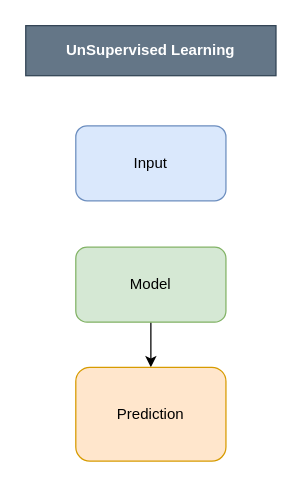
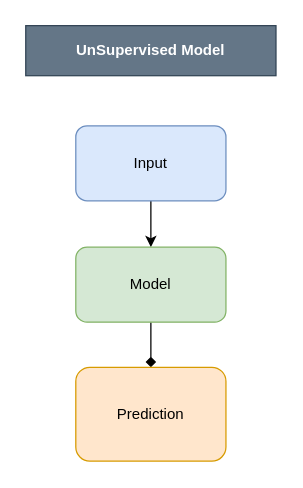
(151, 51) -> (151, 51)
none -> (151, 220)
(151, 357) -> (151, 356)
